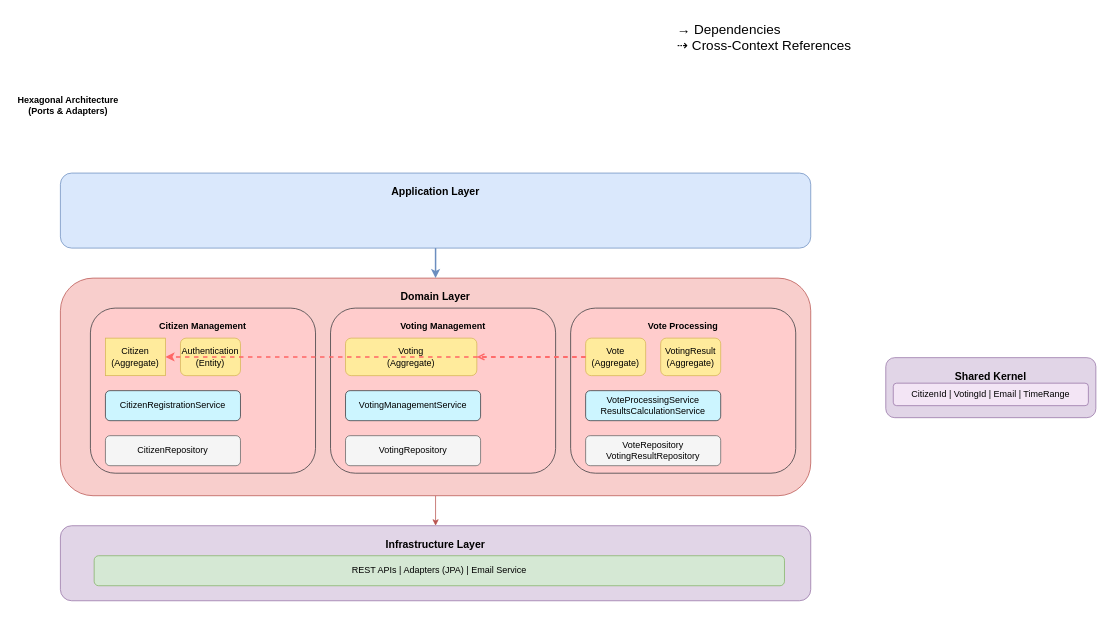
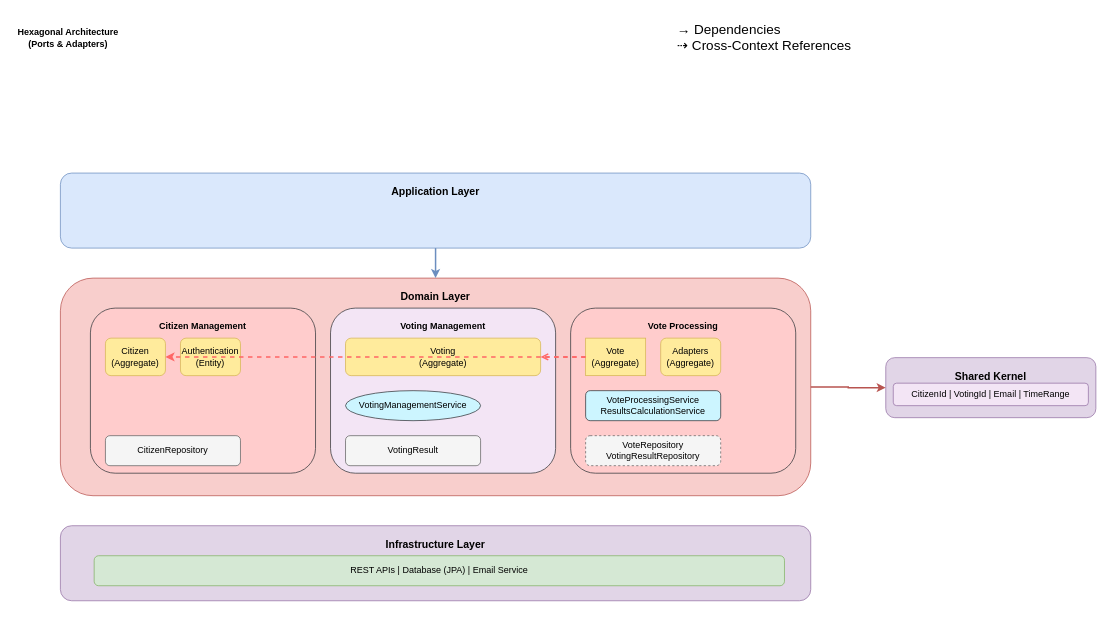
(68, 105) -> (68, 38)
(443, 326) -> (443, 326)
(135, 357) -> (135, 357)
(411, 357) -> (443, 357)
(615, 357) -> (615, 357)
(690, 357) -> (690, 357)
none -> (845, 387)
(173, 405) -> none
(413, 405) -> (413, 405)
(413, 450) -> (413, 450)
(653, 450) -> (653, 450)
(435, 507) -> none
(439, 570) -> (439, 570)
